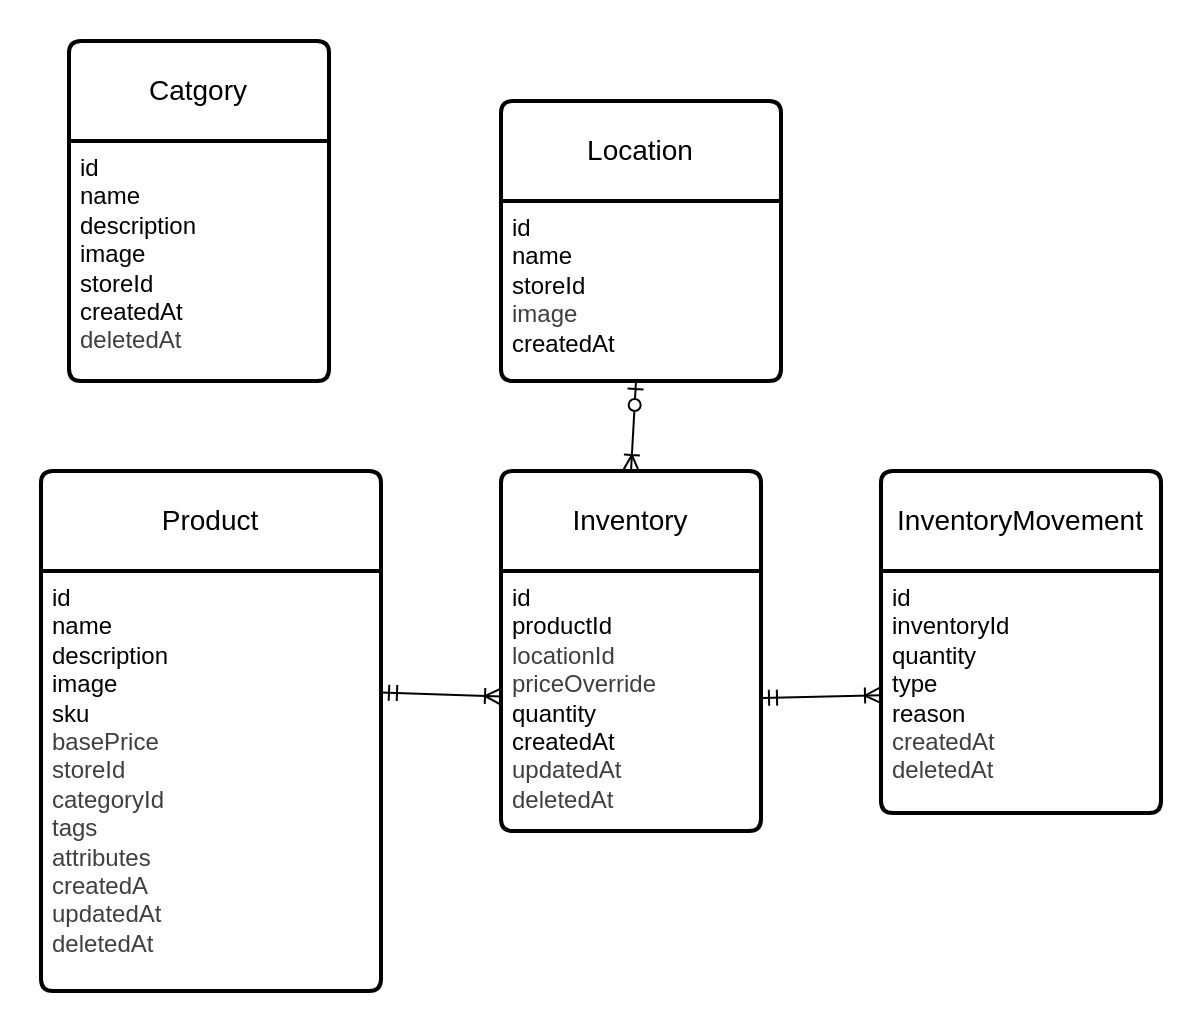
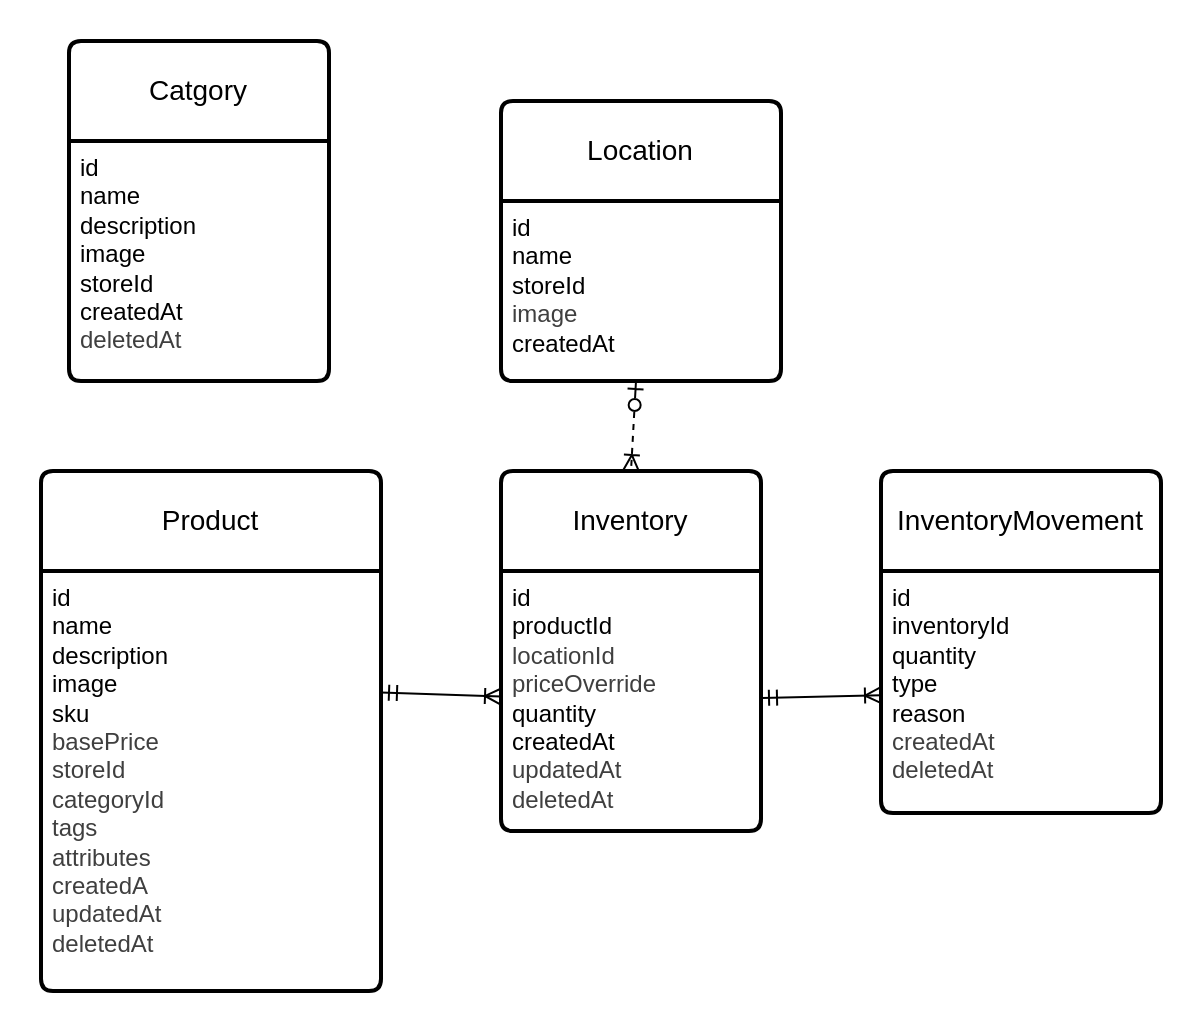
(633, 443) -> (633, 443)
